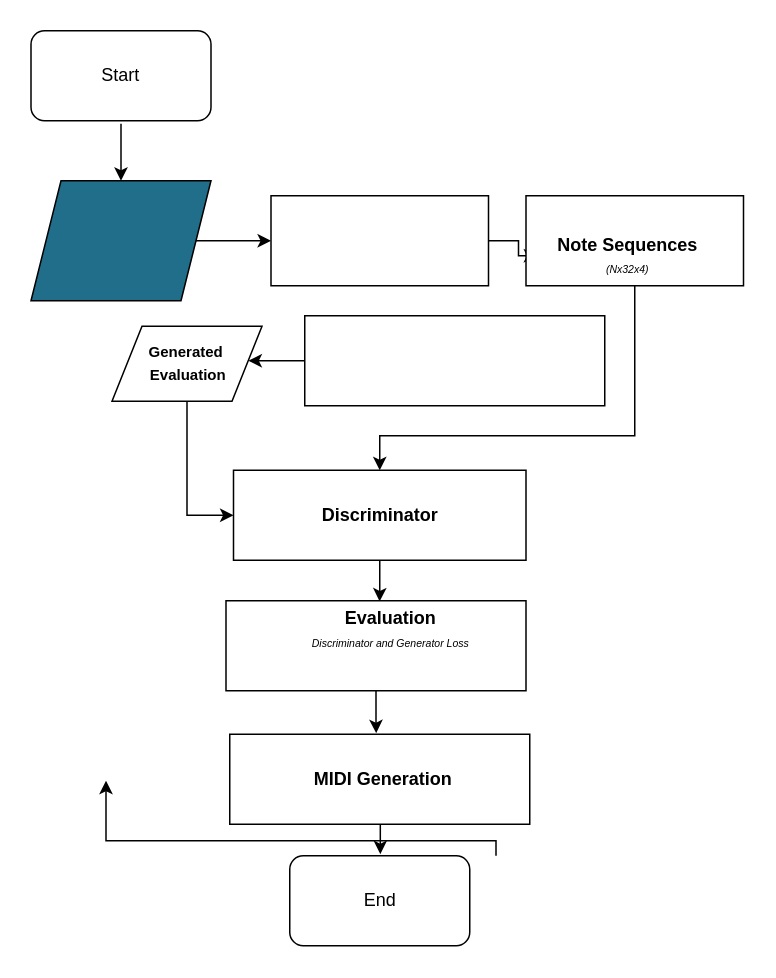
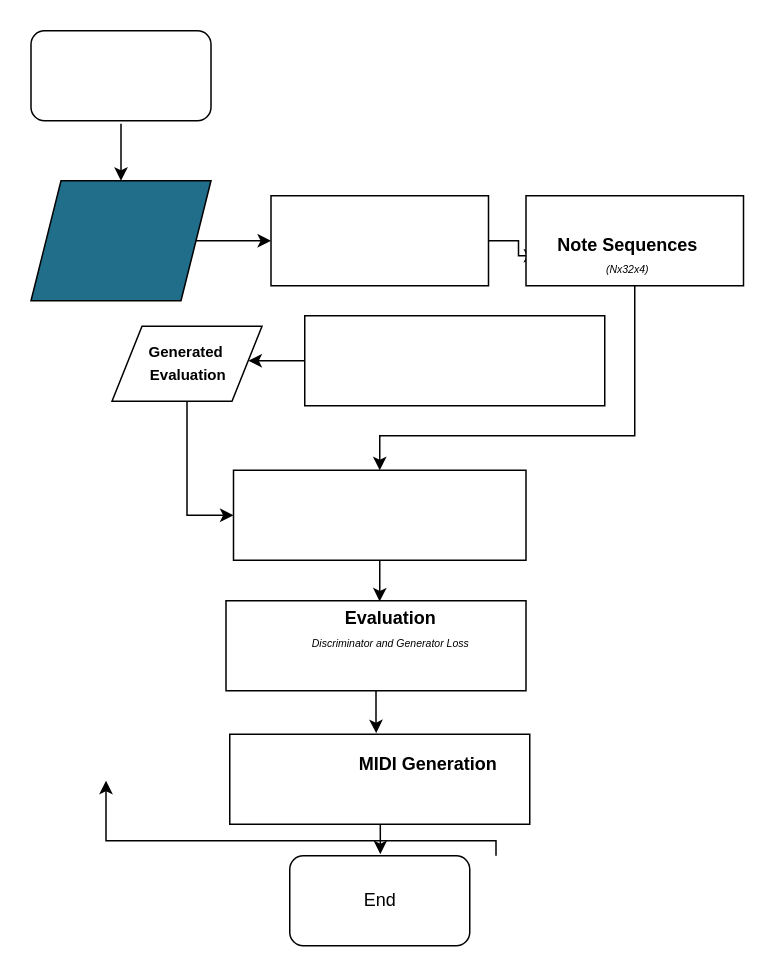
(121, 76) -> none
(380, 515) -> none
(383, 779) -> (428, 764)
